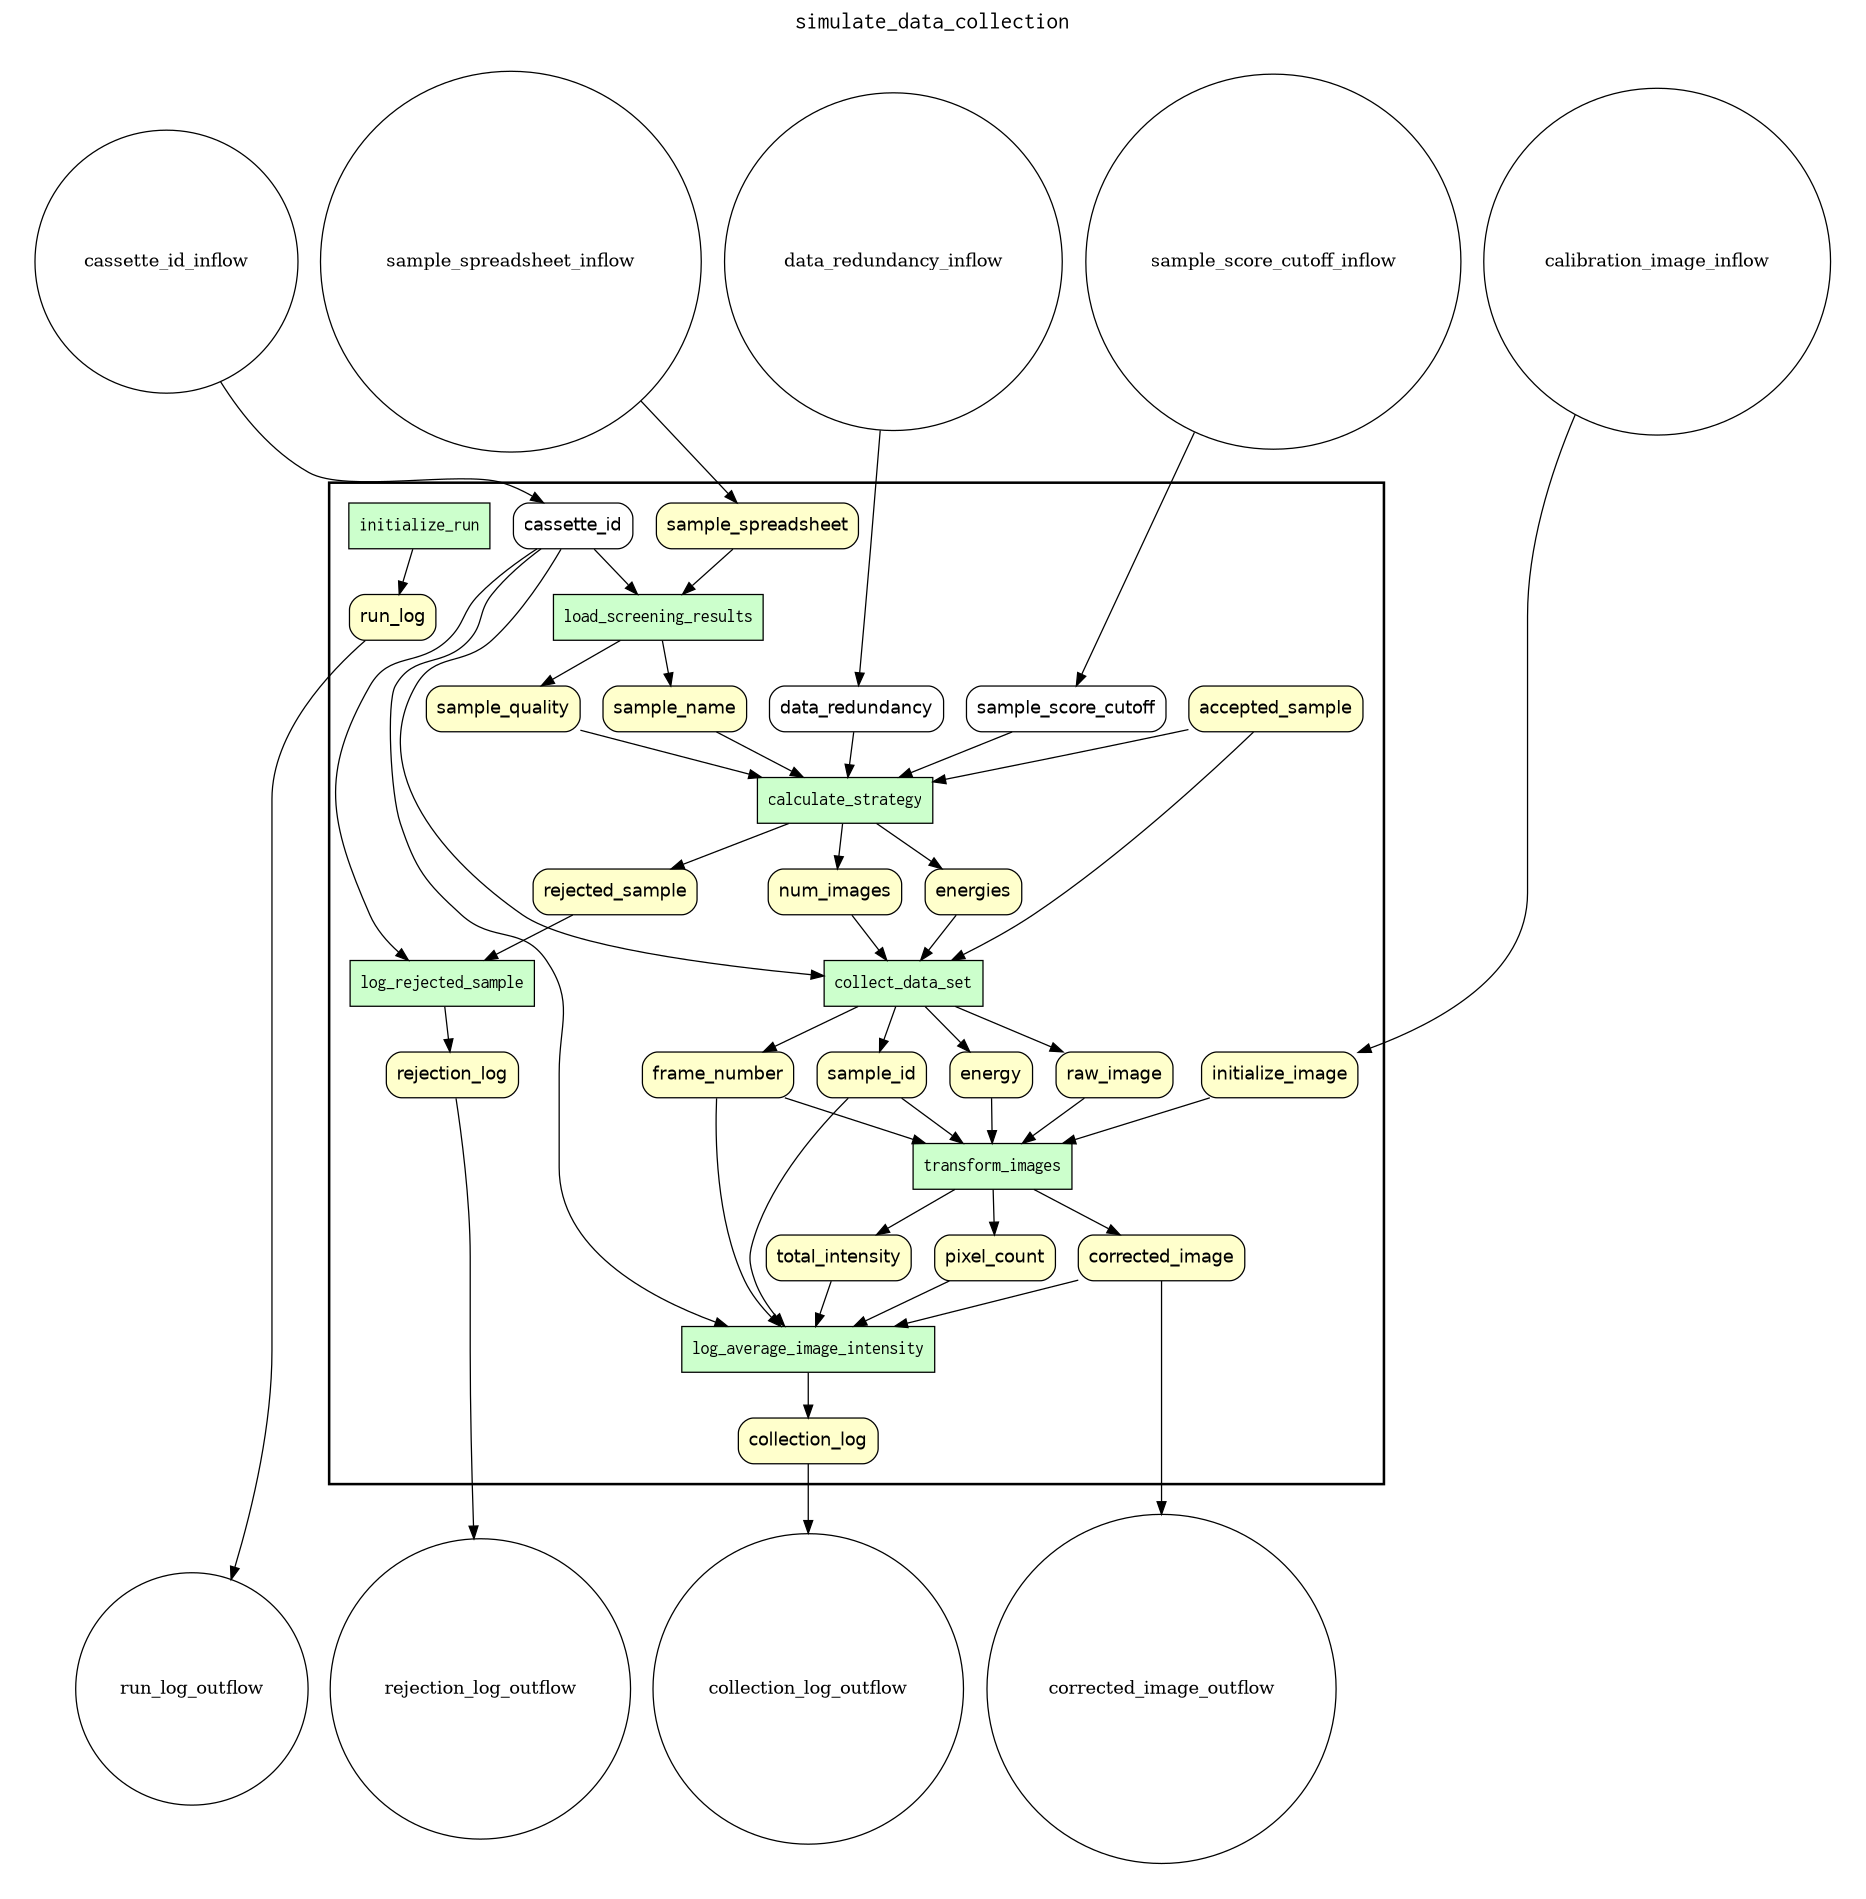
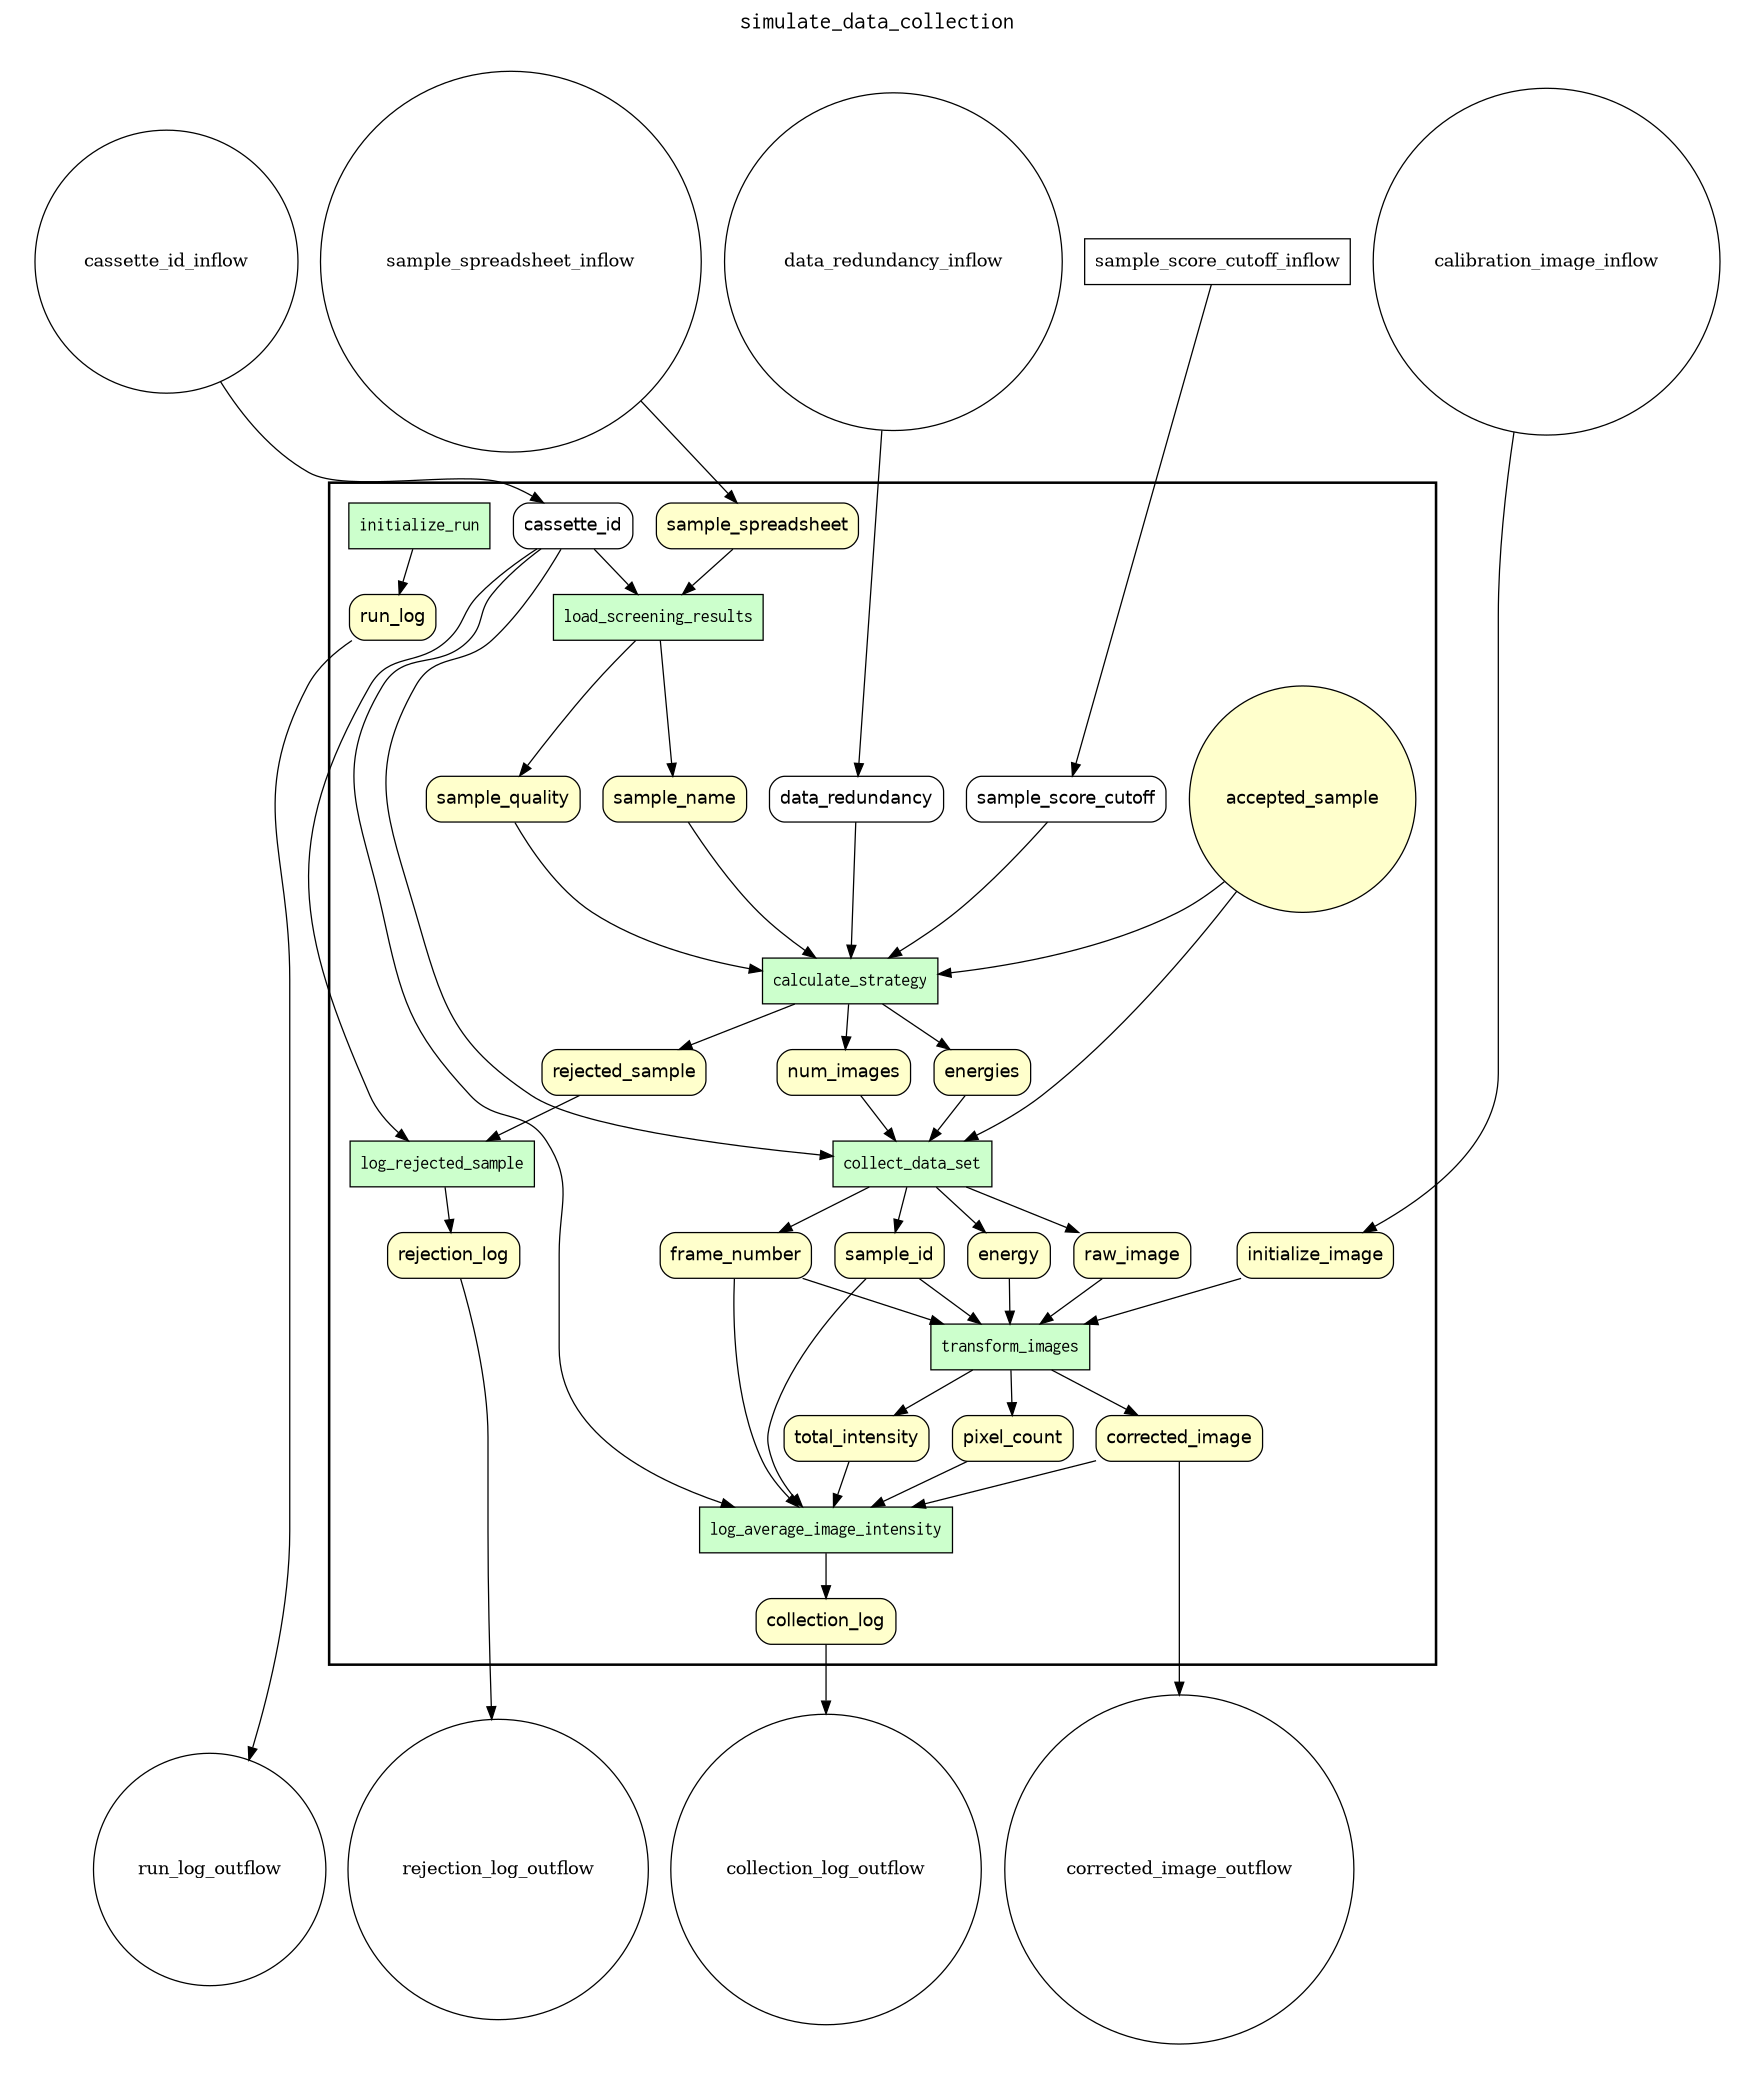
(1273, 262) -> (1217, 262)
(1276, 709) -> (1303, 799)
